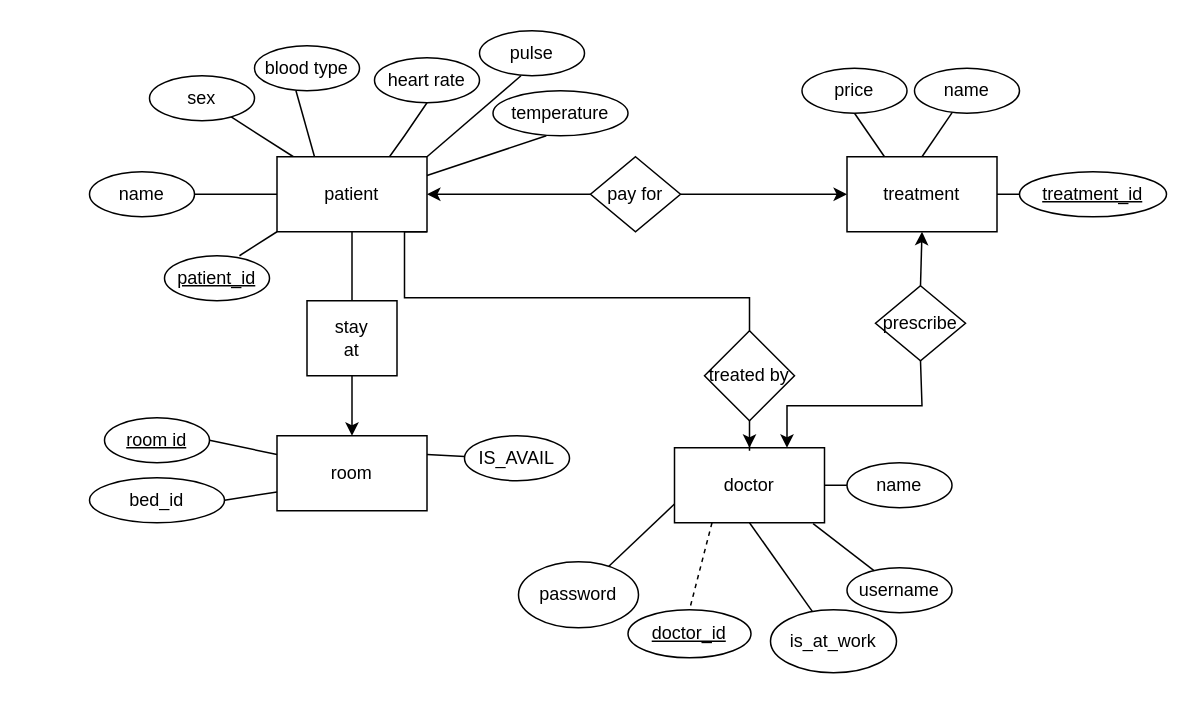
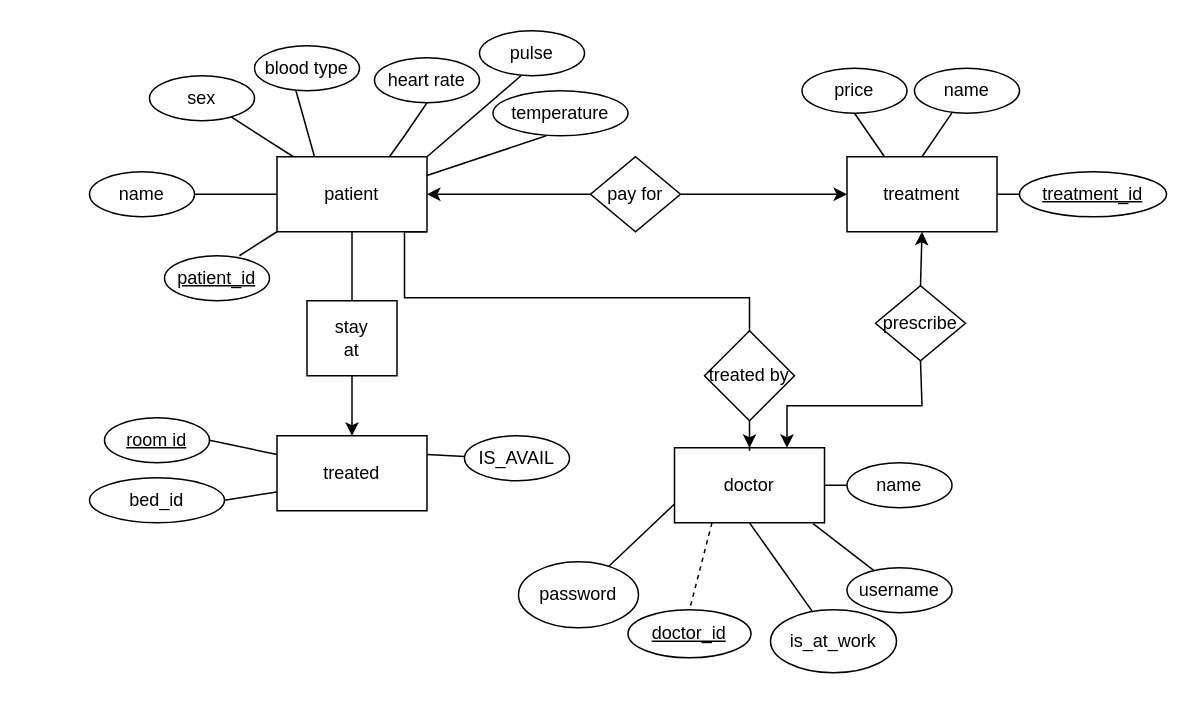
(352, 473) -> (352, 473)
